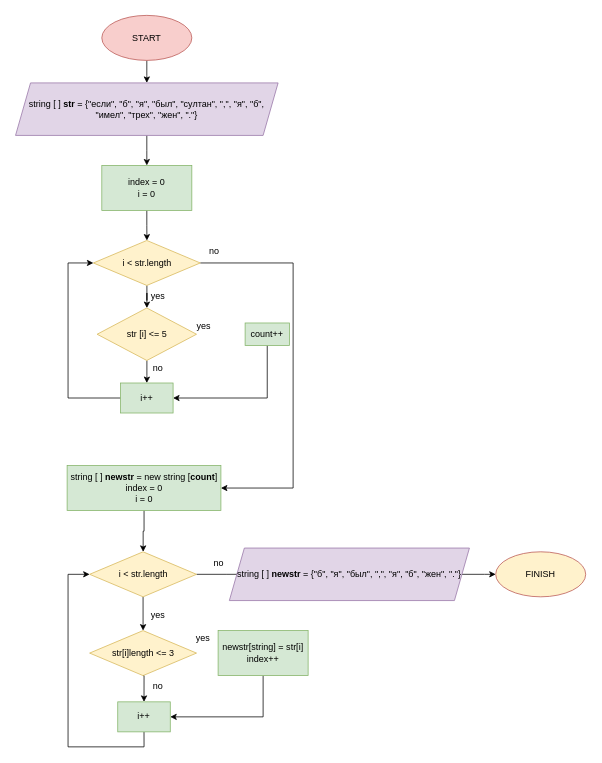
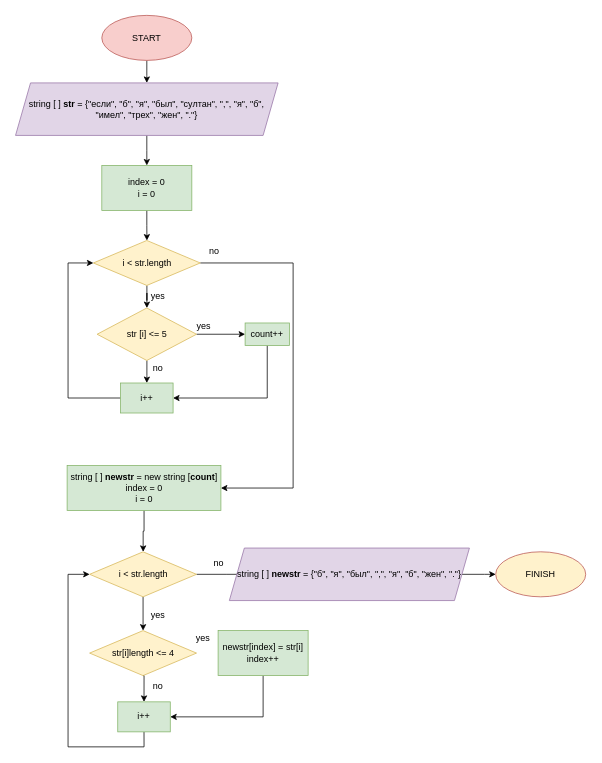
none -> (218, 334)
(143, 653) -> (143, 653)
(263, 653) -> (263, 653)
